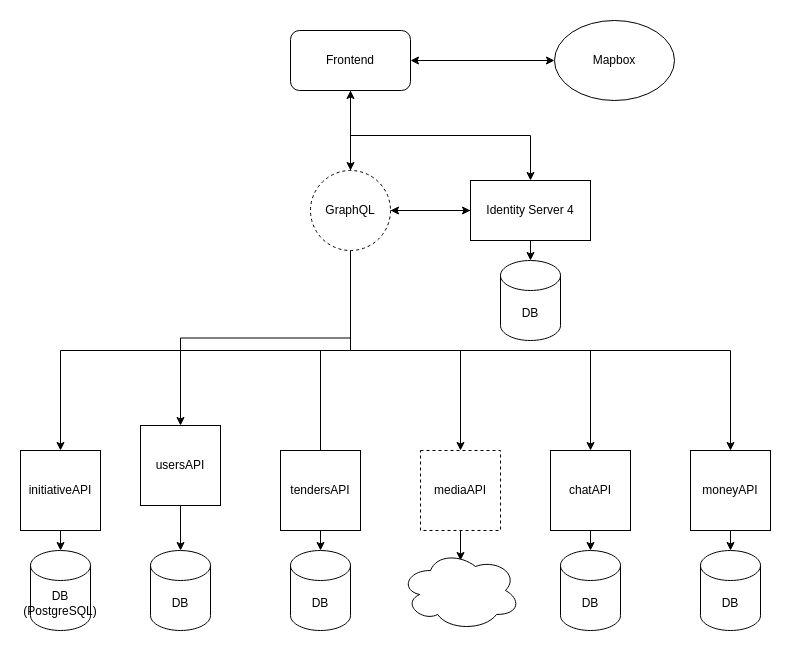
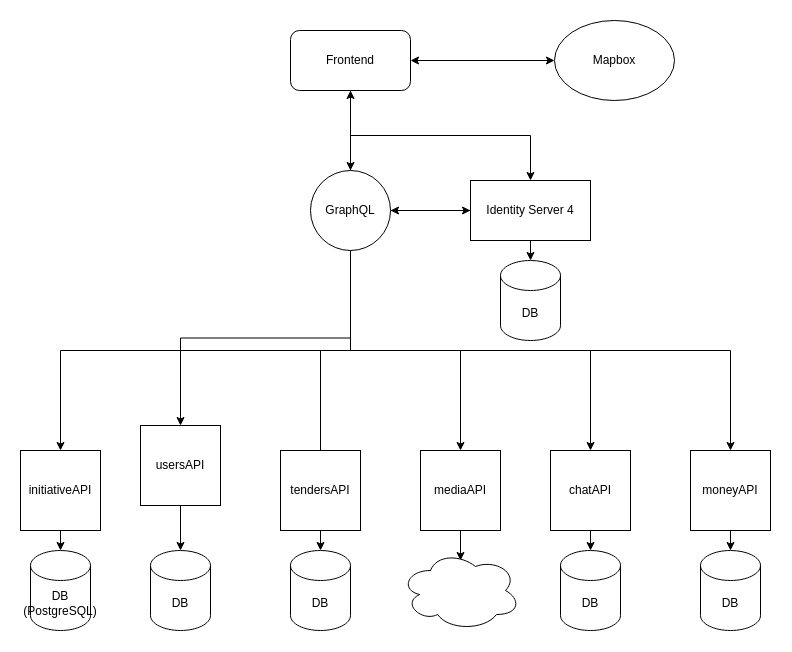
(351, 211) -> (351, 211)
(461, 491) -> (461, 491)
